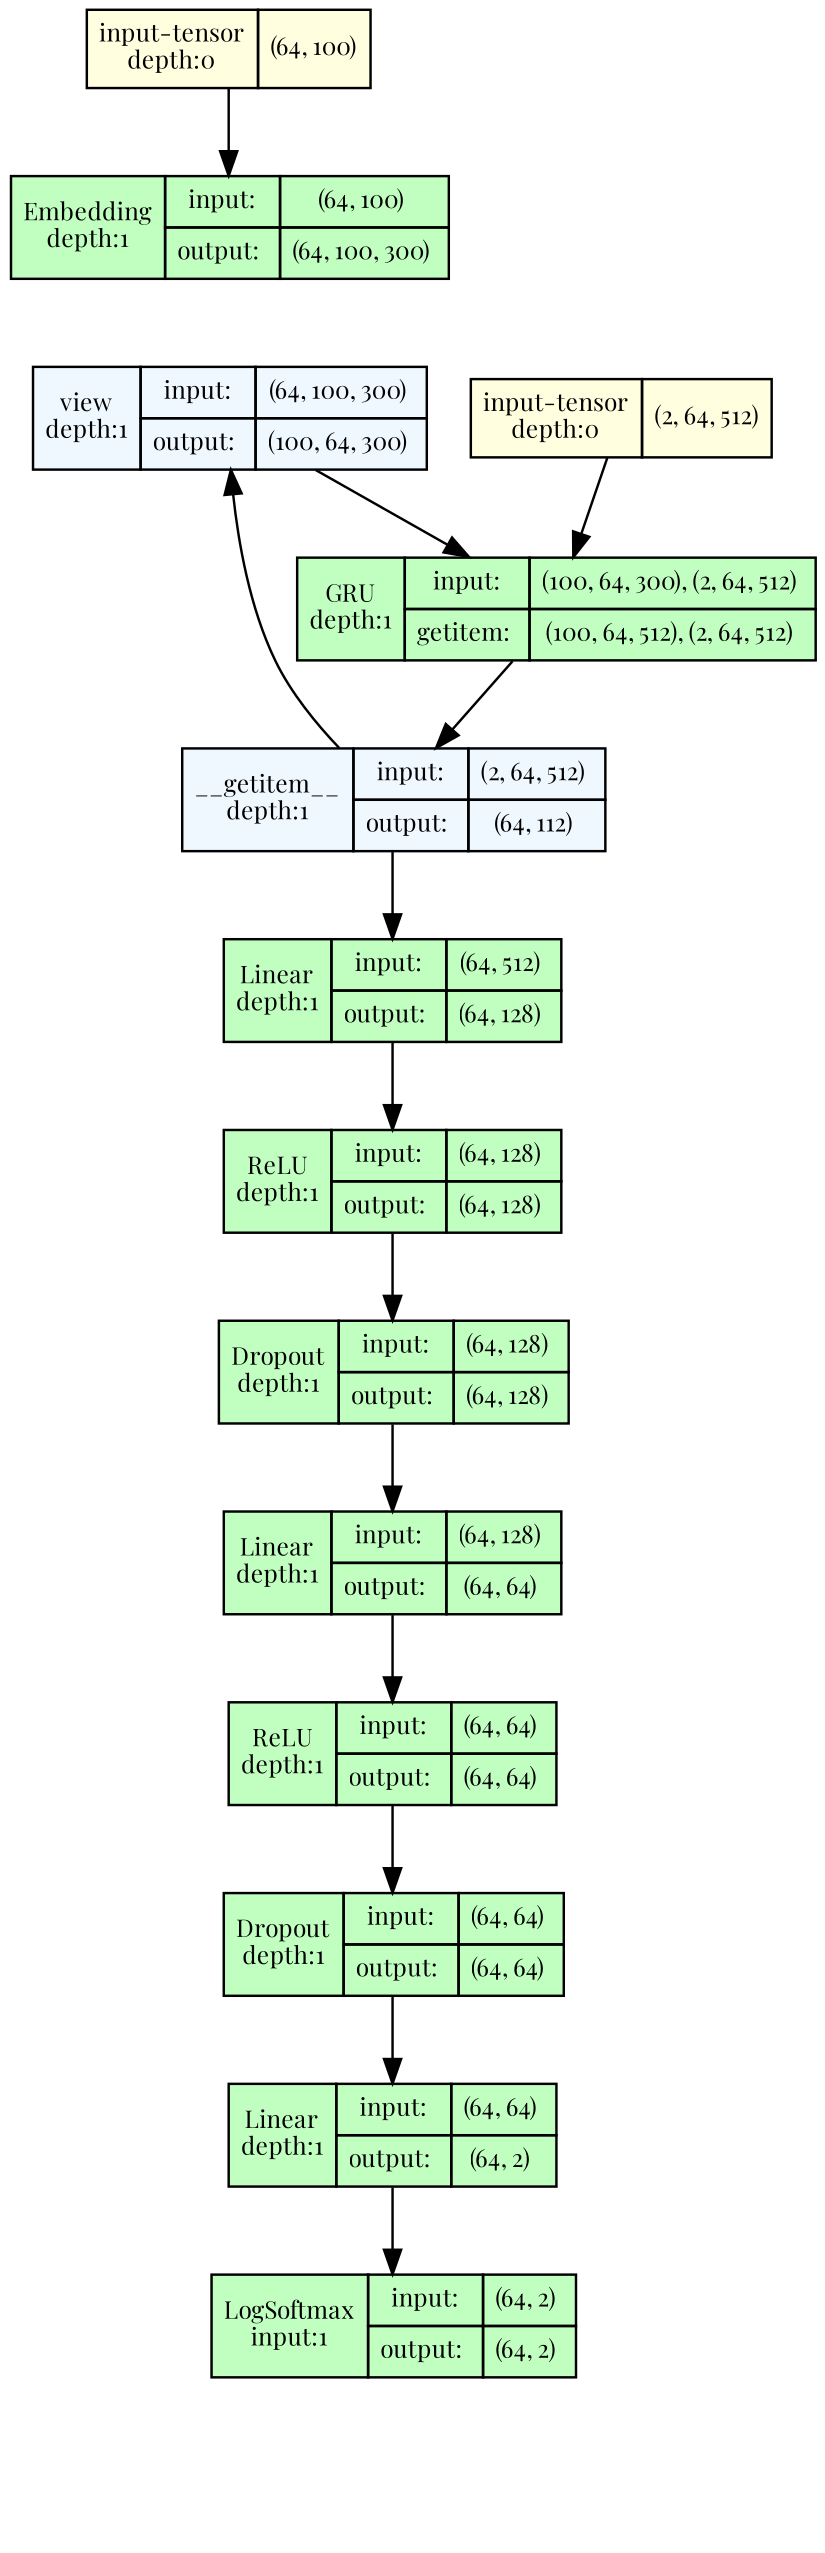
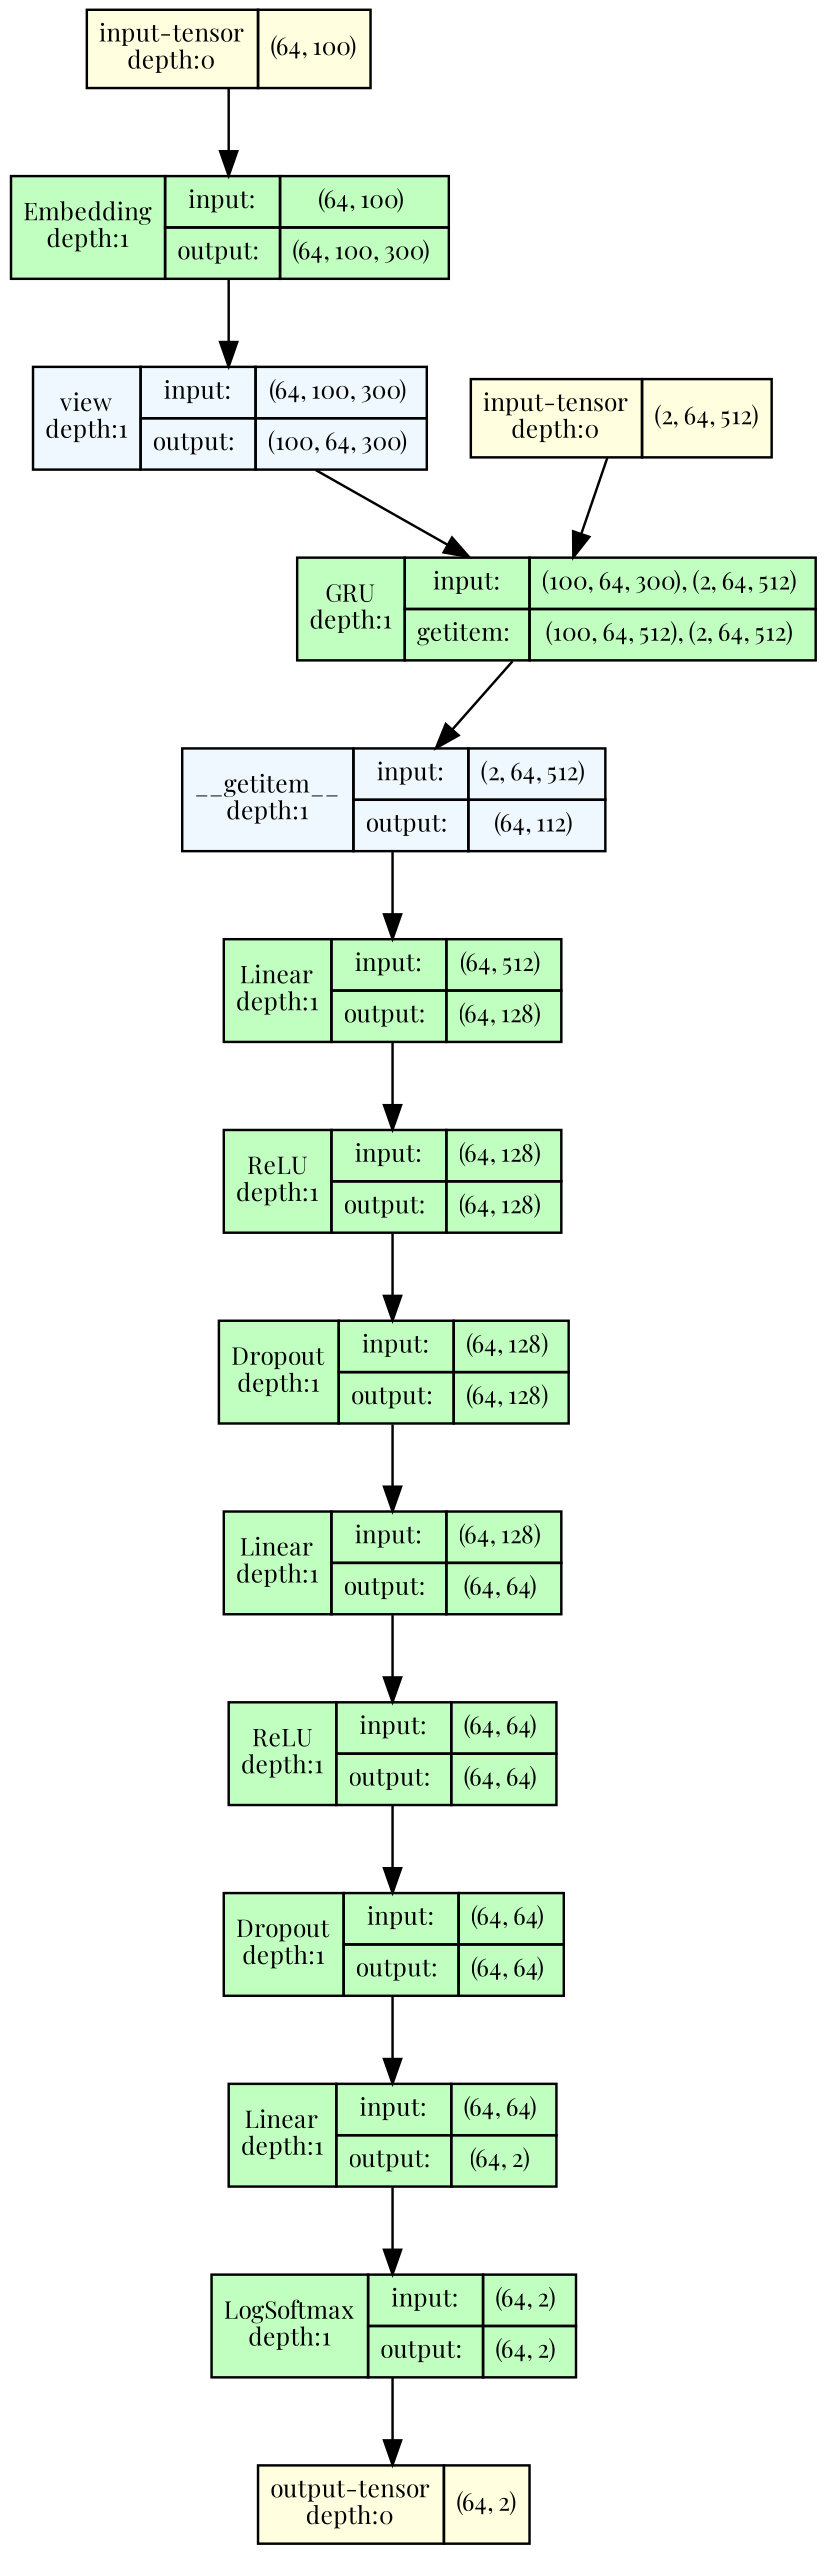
(263, 631) -> (229, 311)
(290, 2338) -> (290, 2338)
none -> (393, 2505)
